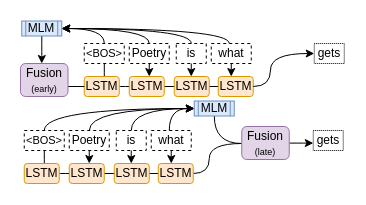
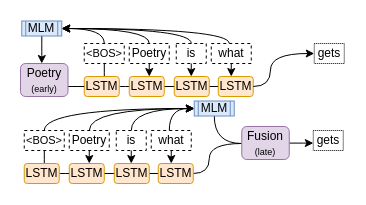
(45, 81) -> (45, 81)
